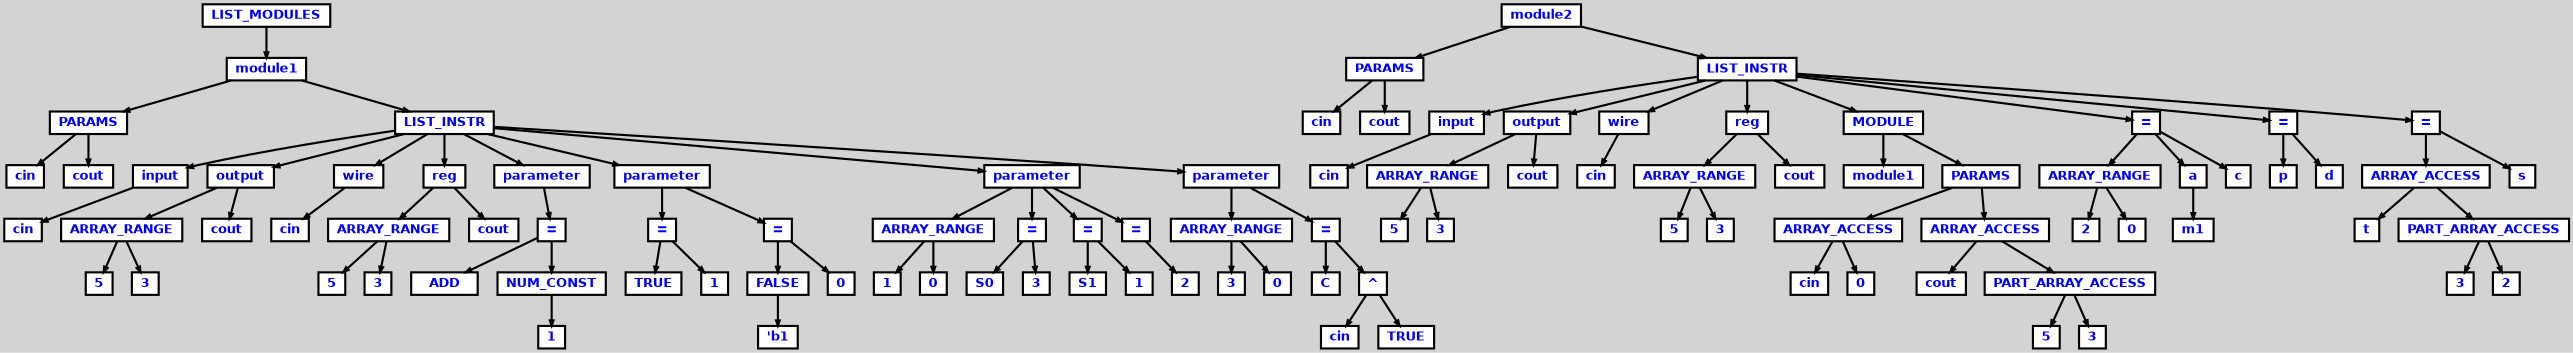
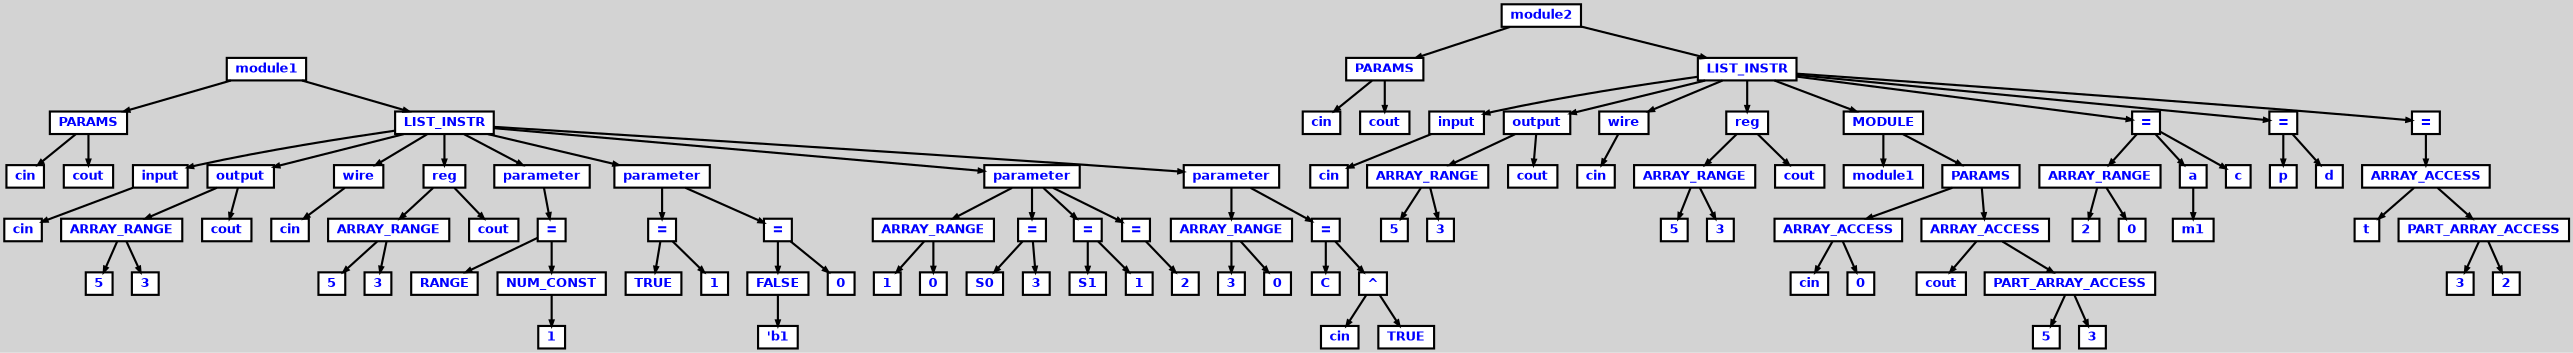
(266, 16) -> none
(2522, 176) -> none
(444, 284) -> (444, 284)
